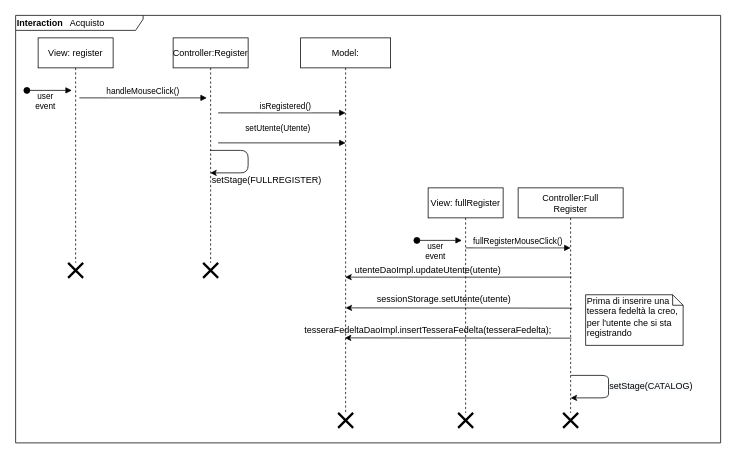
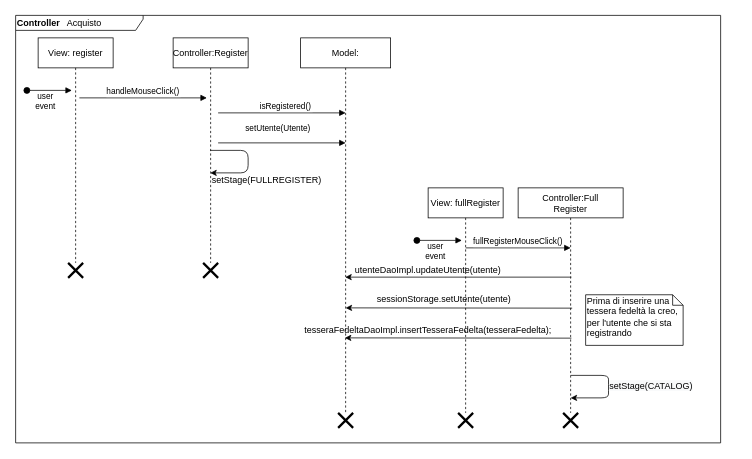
(69, 23) -> (65, 23)
